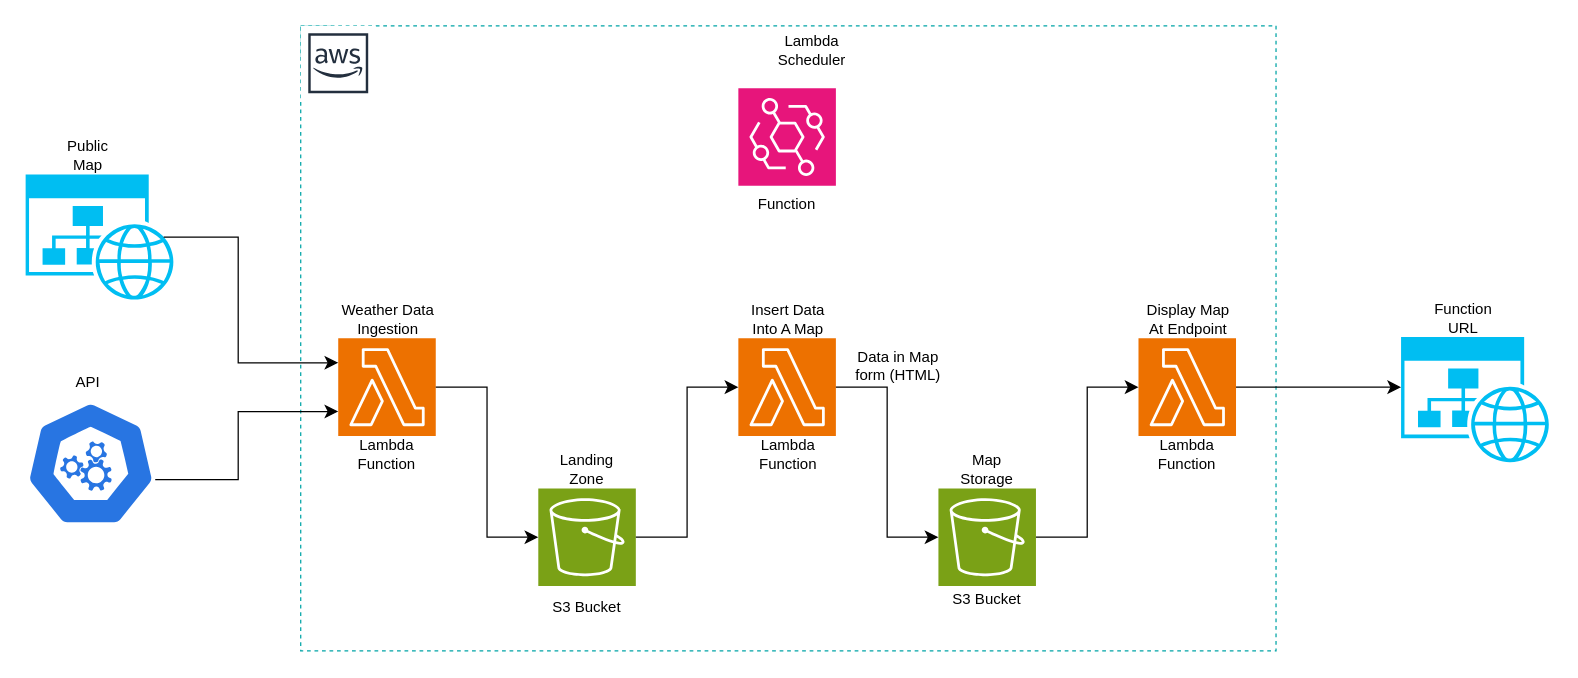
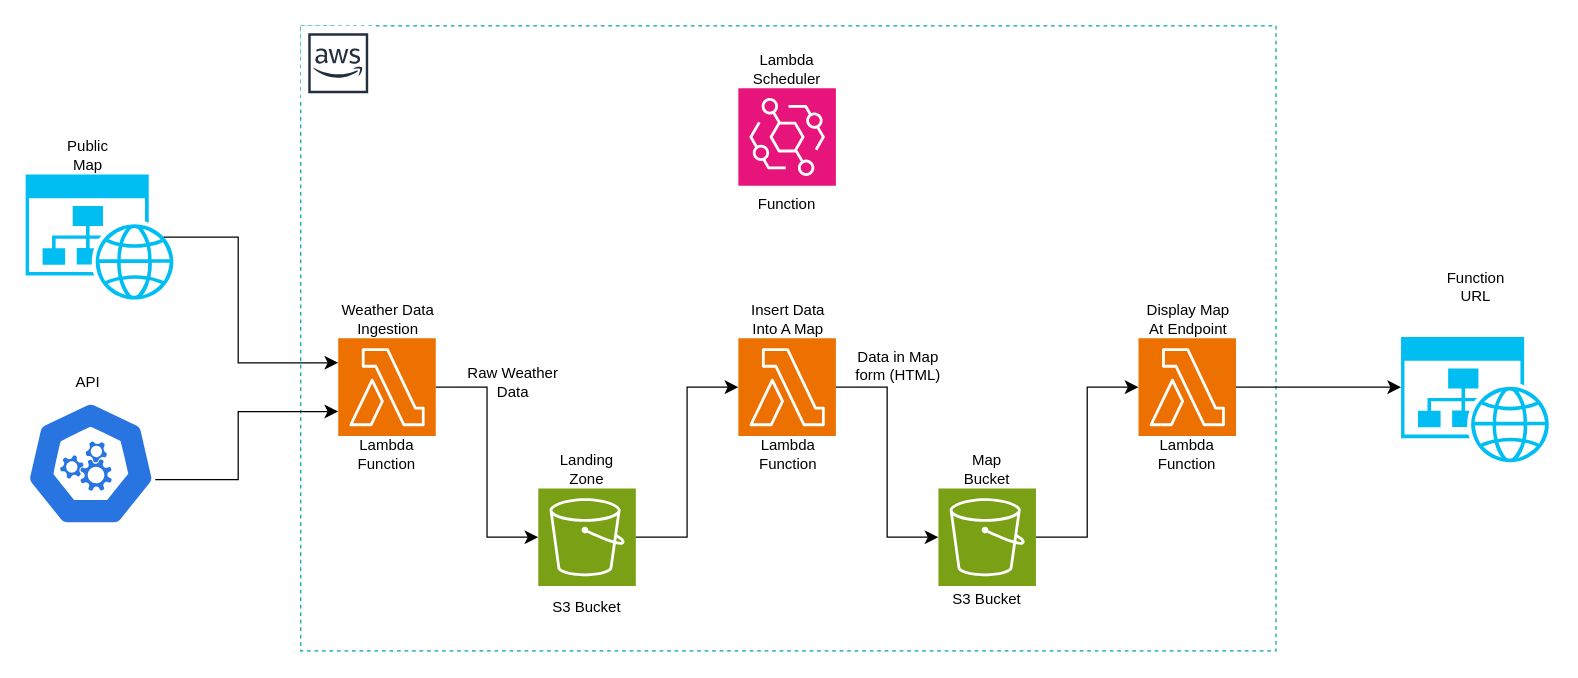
(812, 51) -> (787, 69)
(1463, 318) -> (1476, 287)
none -> (513, 382)
(987, 469) -> (987, 469)
